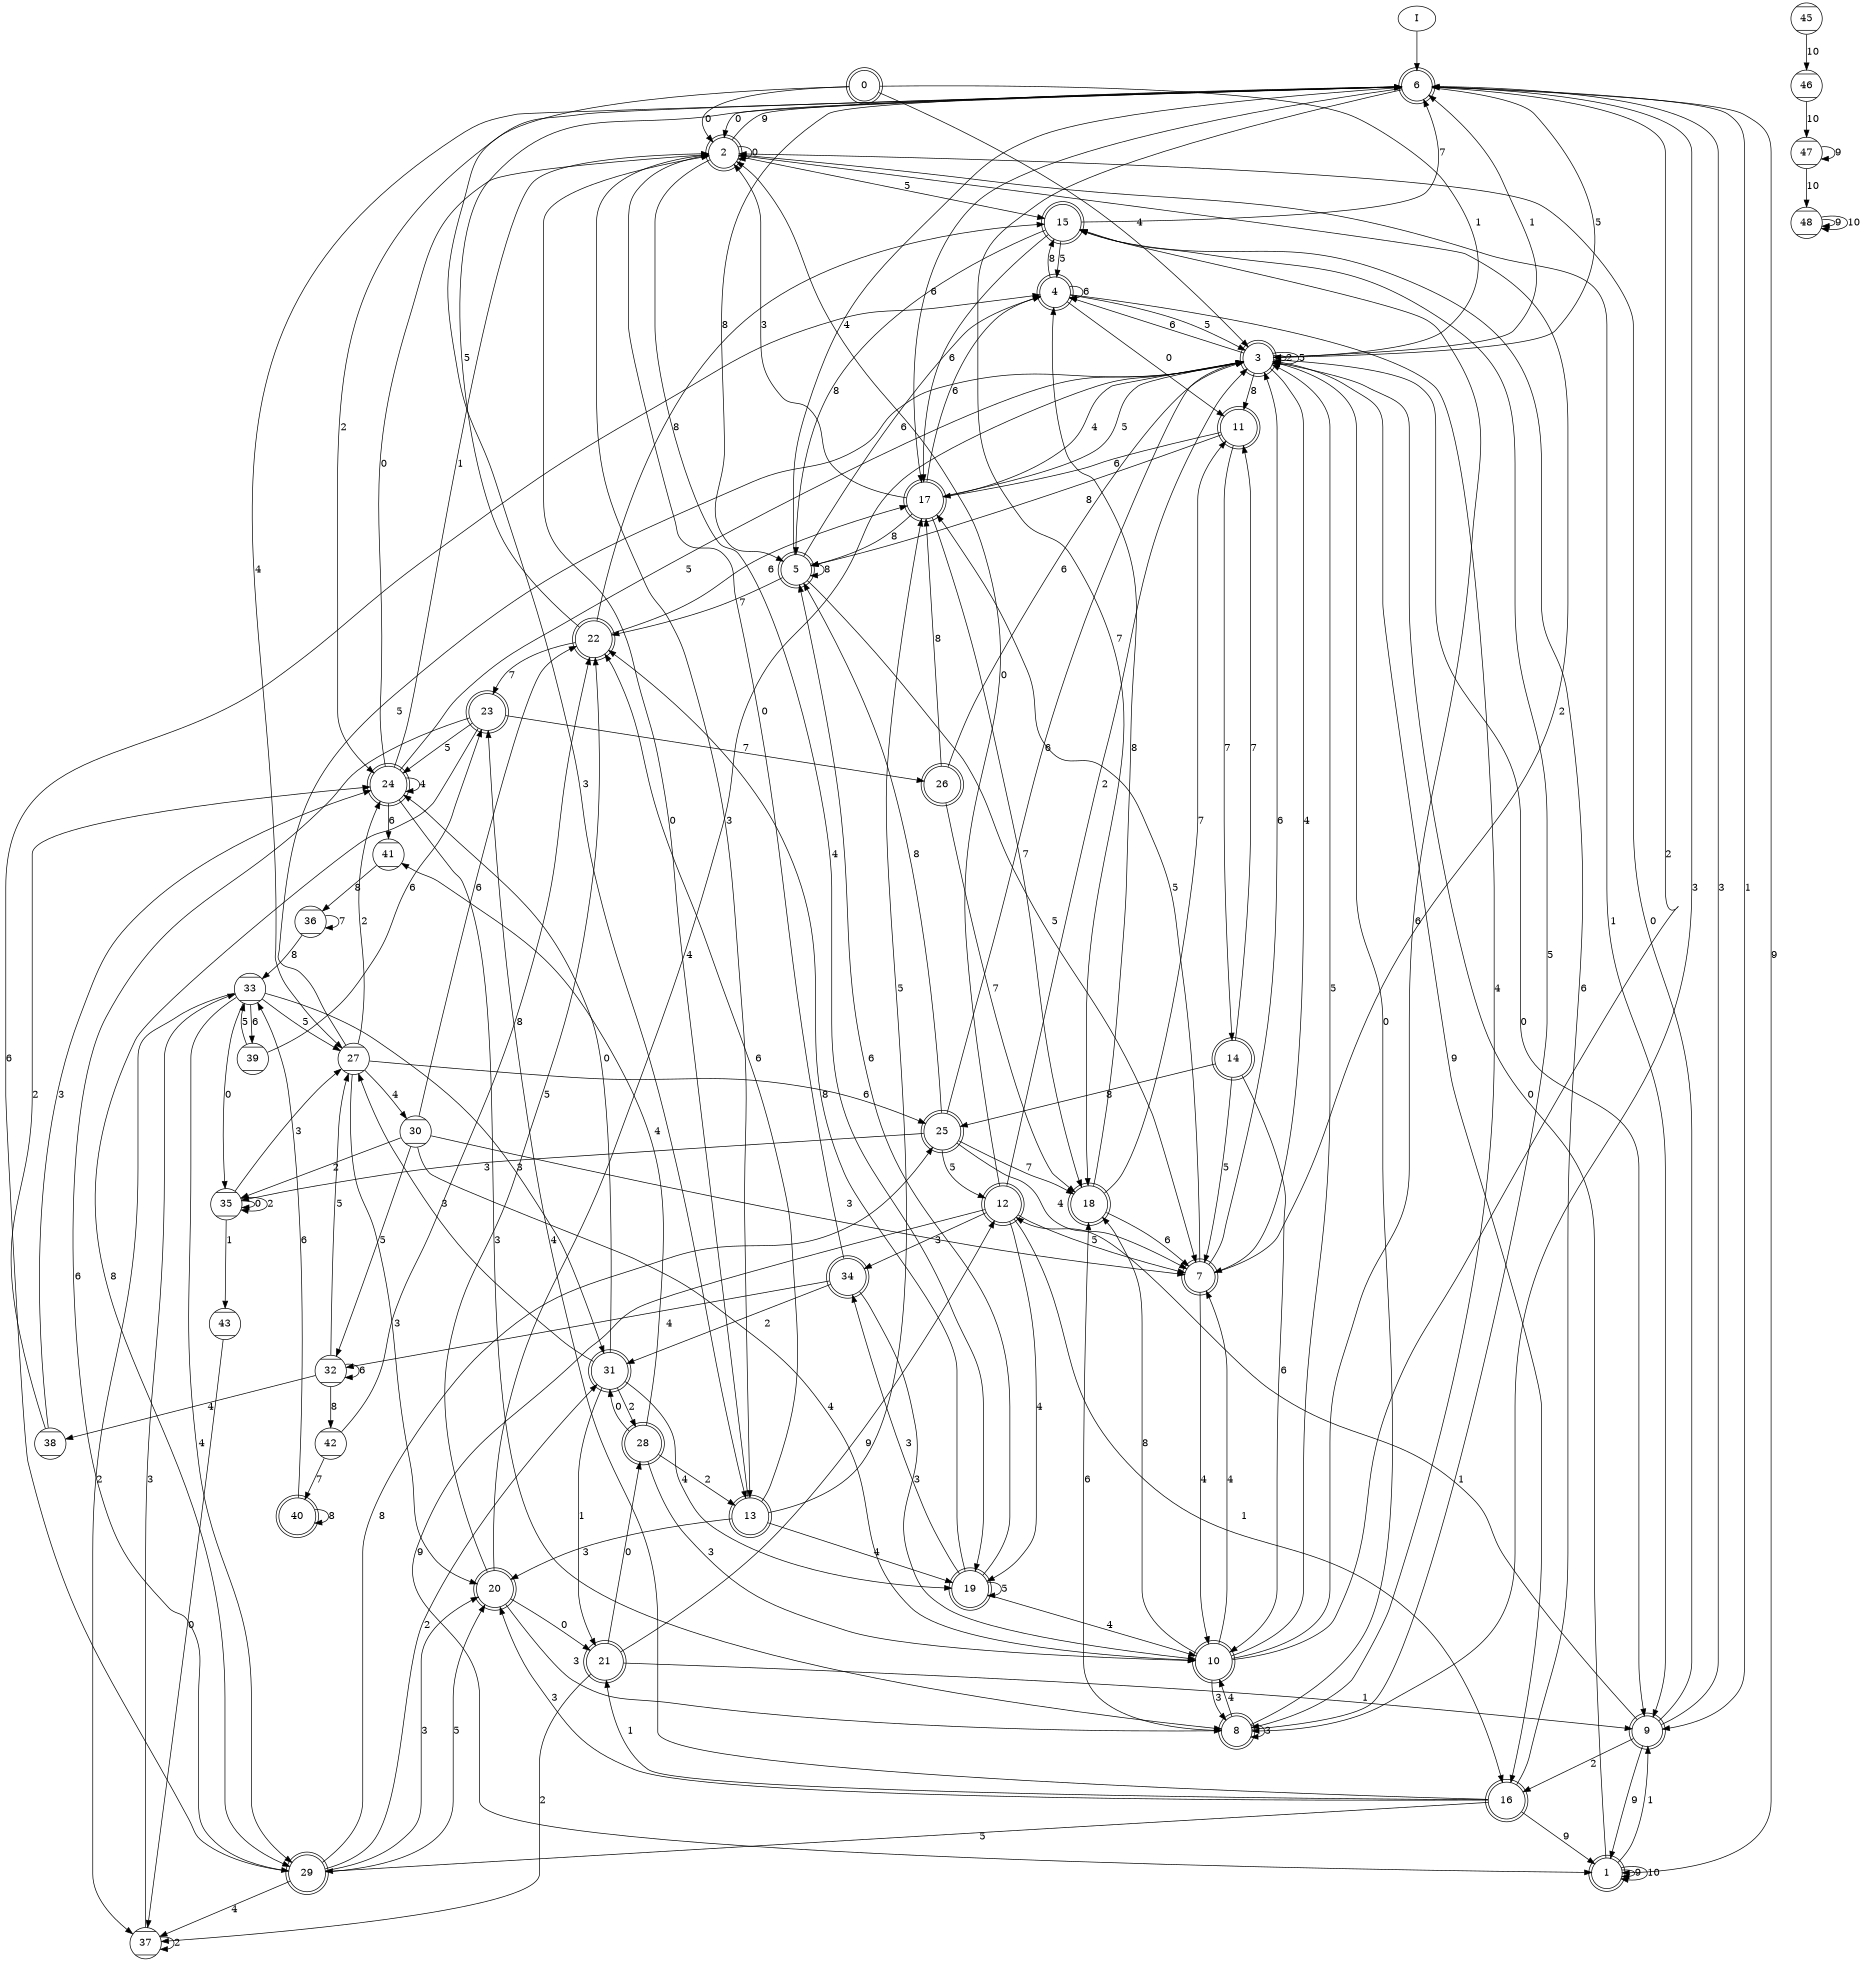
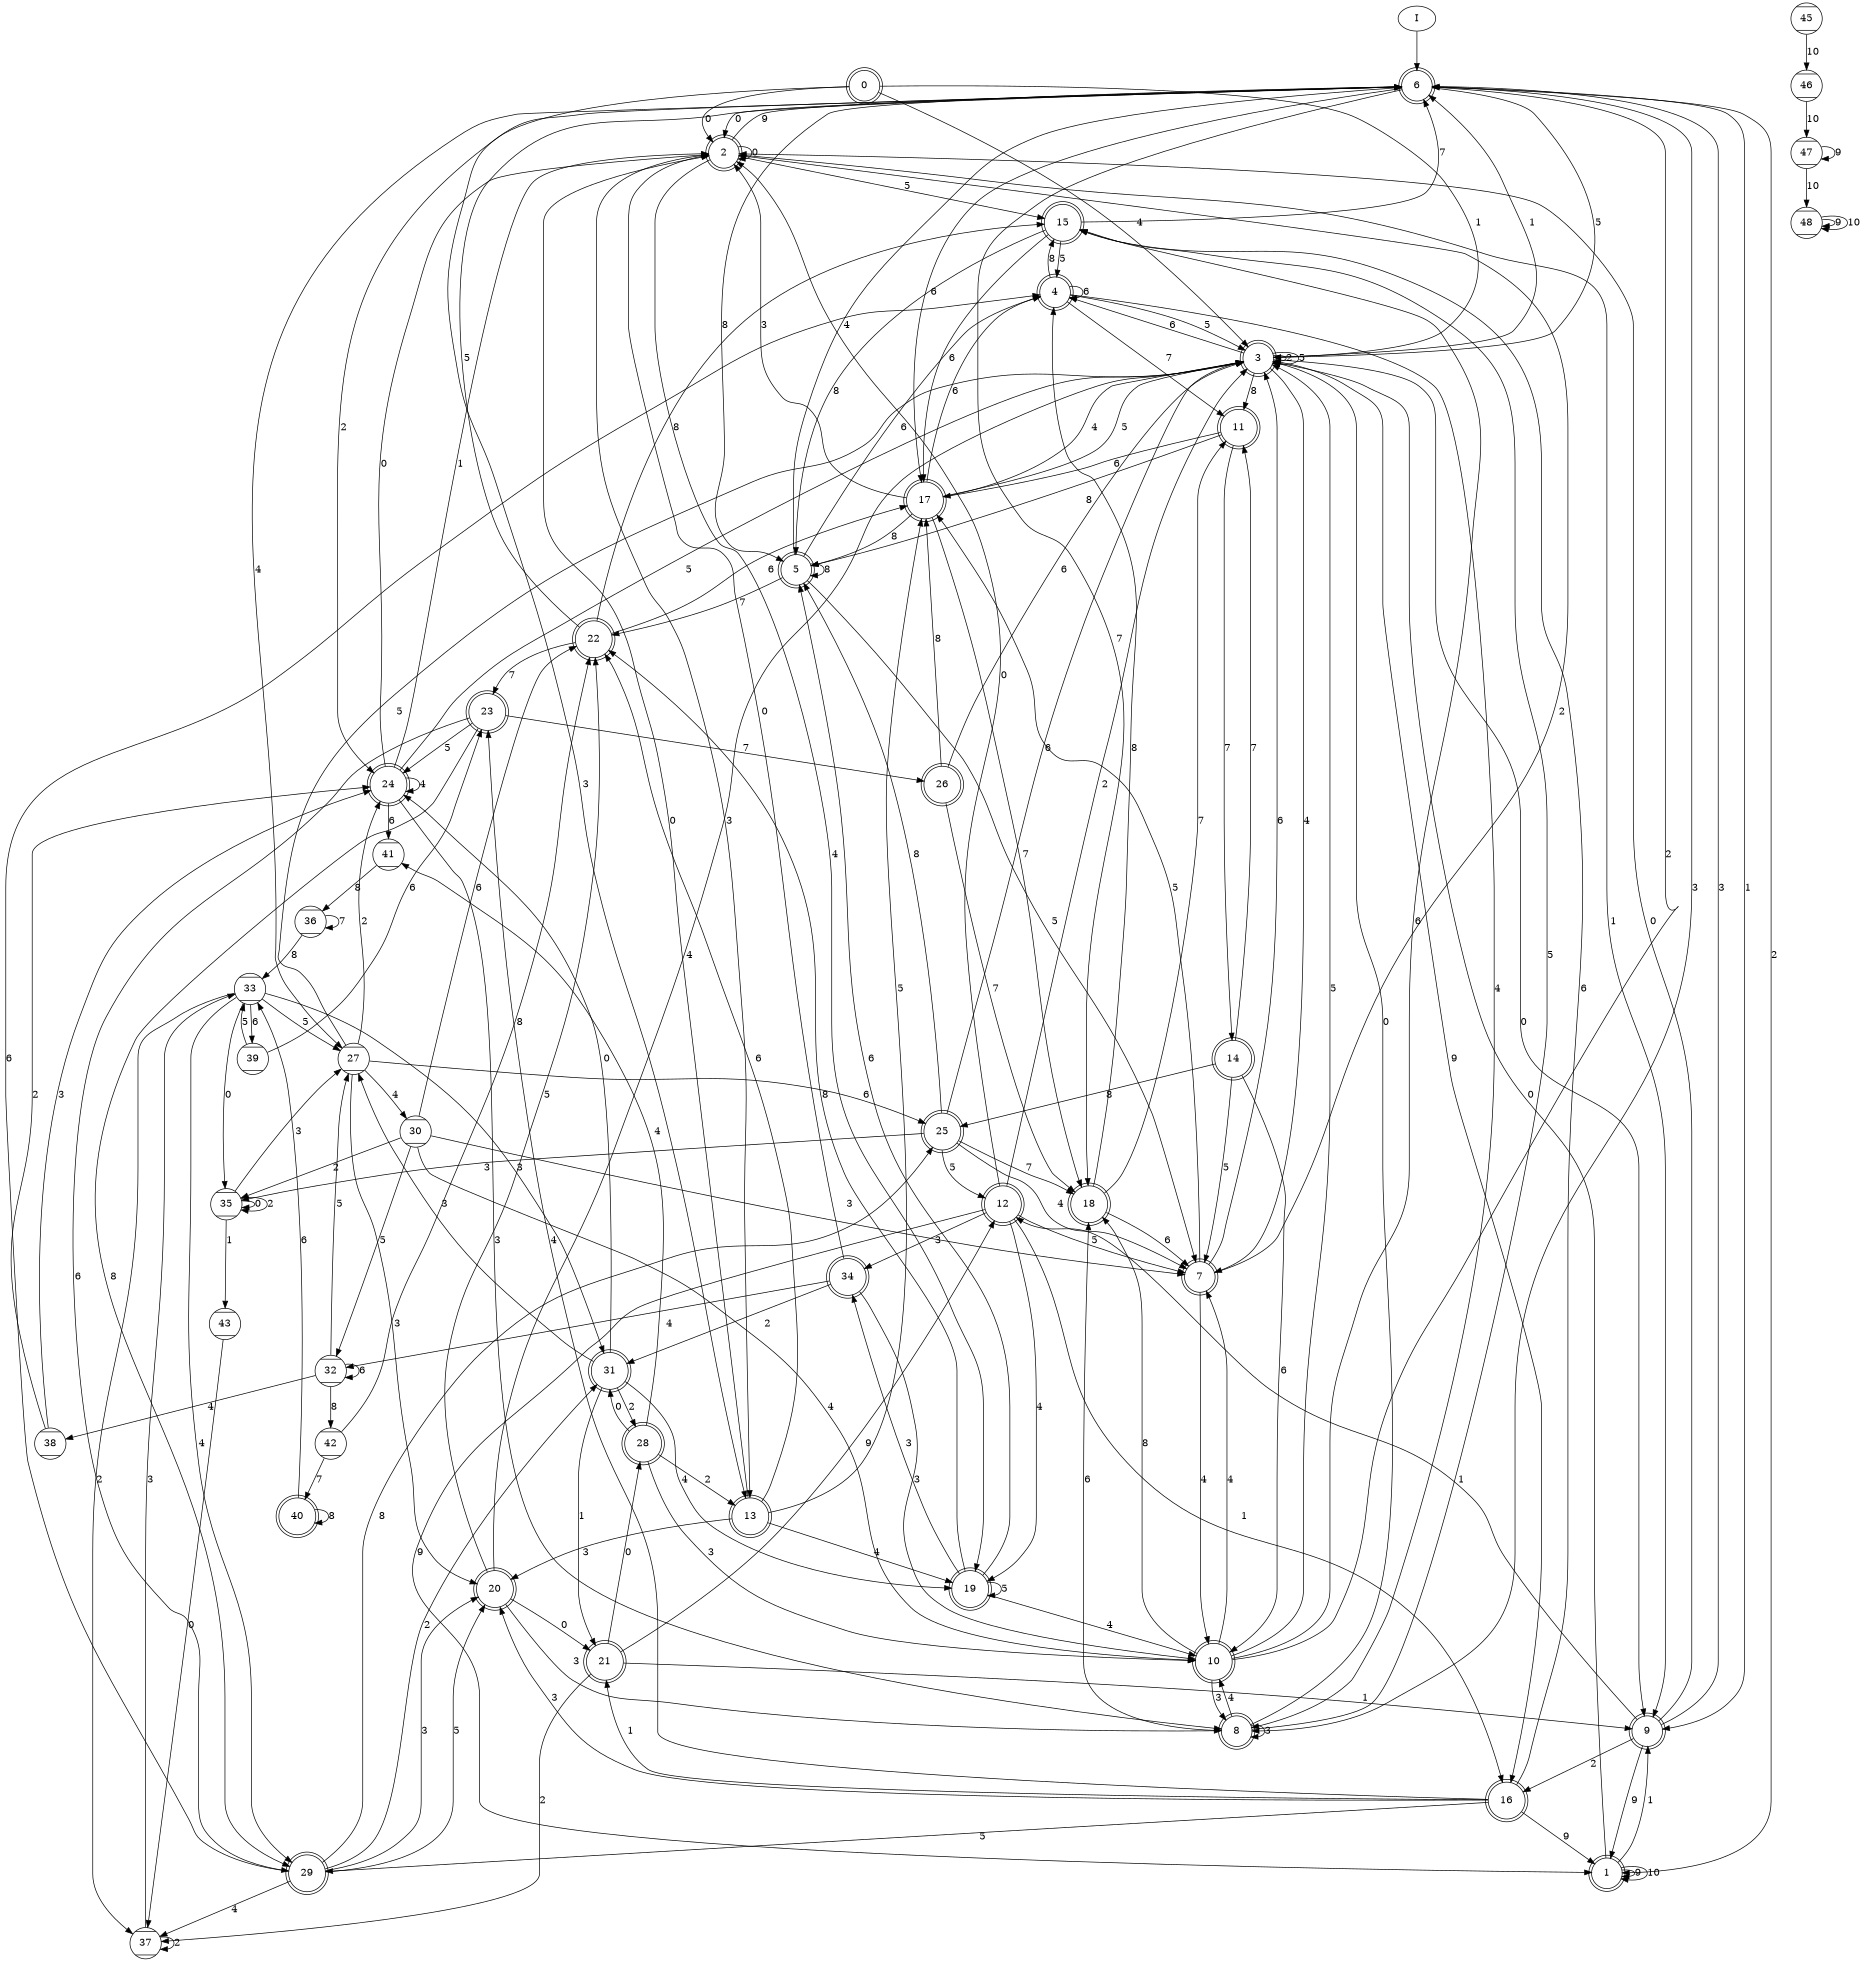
(1169, 358) -> (1169, 358)
(1775, 955) -> (1775, 955)
